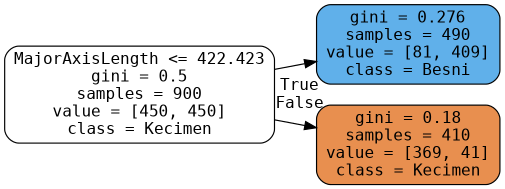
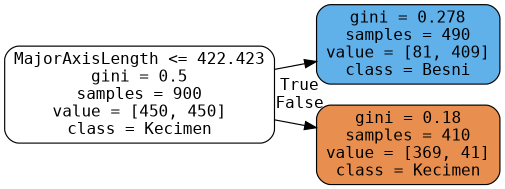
(408, 44) -> (408, 44)
